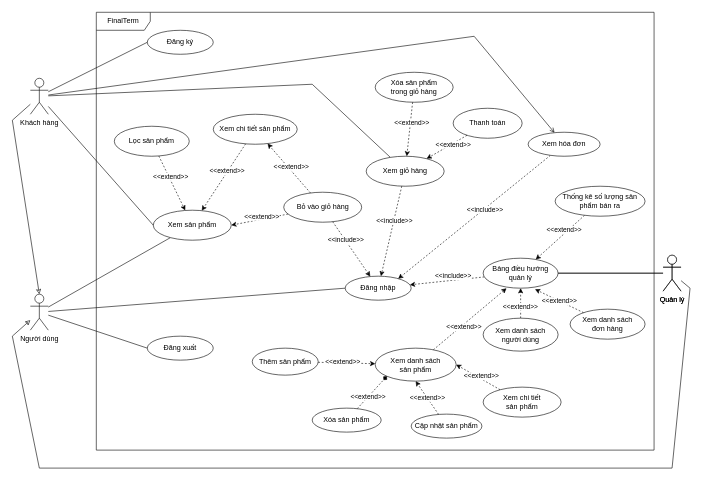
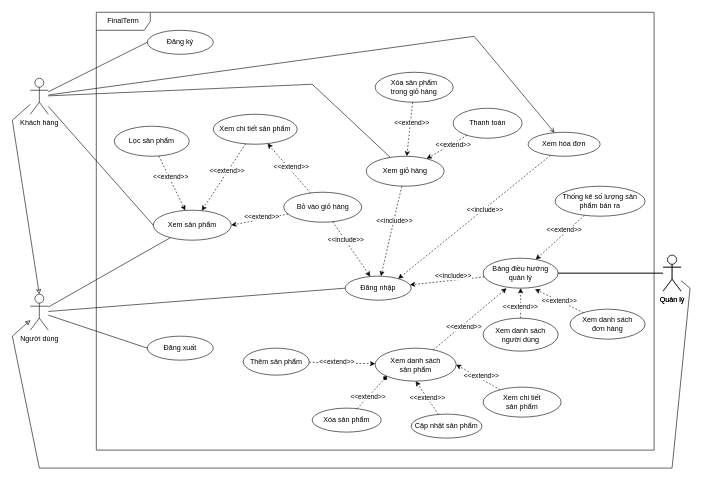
(285, 362) -> (276, 362)
